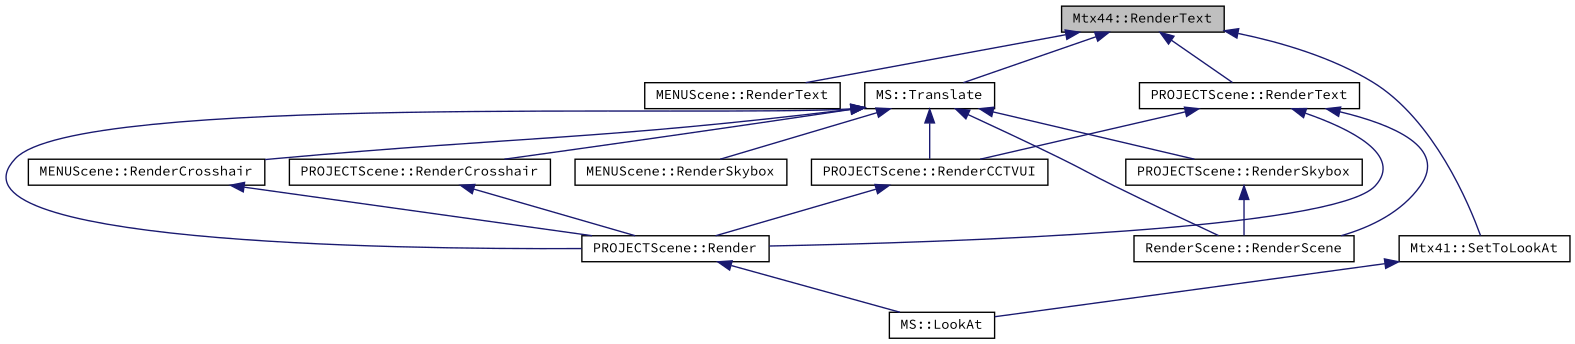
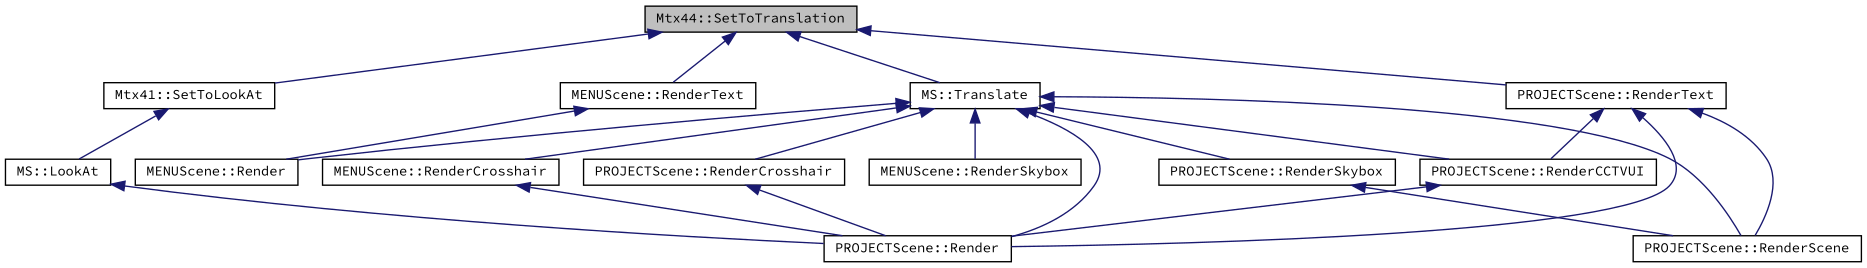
(1143, 19) -> (751, 19)
none -> (217, 172)
(1244, 249) -> (1747, 249)
(816, 289) -> (474, 222)
